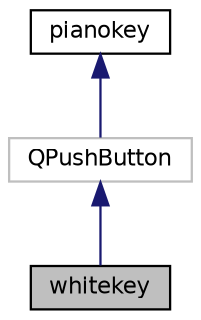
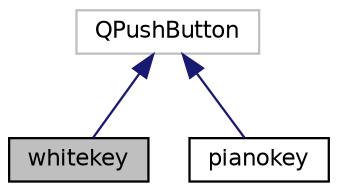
(100, 108) -> (221, 105)
